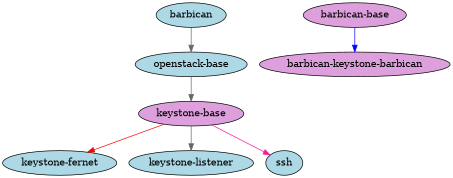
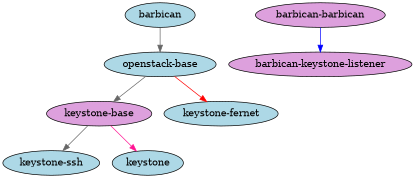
(355, 15) -> (320, 15)
(355, 64) -> (320, 64)
(129, 137) -> (188, 87)
(191, 163) -> (51, 163)
(284, 163) -> (148, 163)
